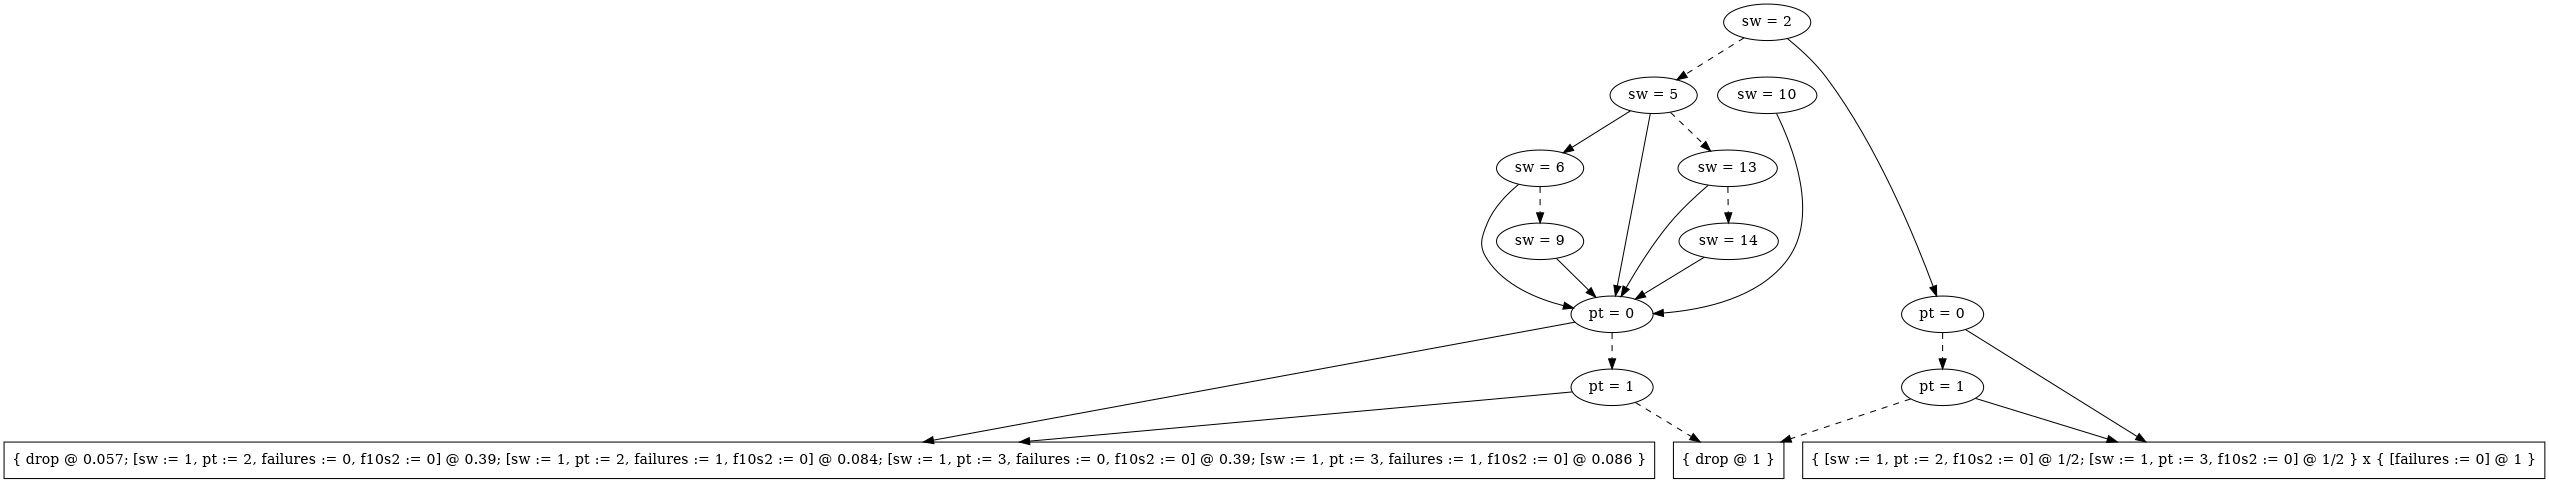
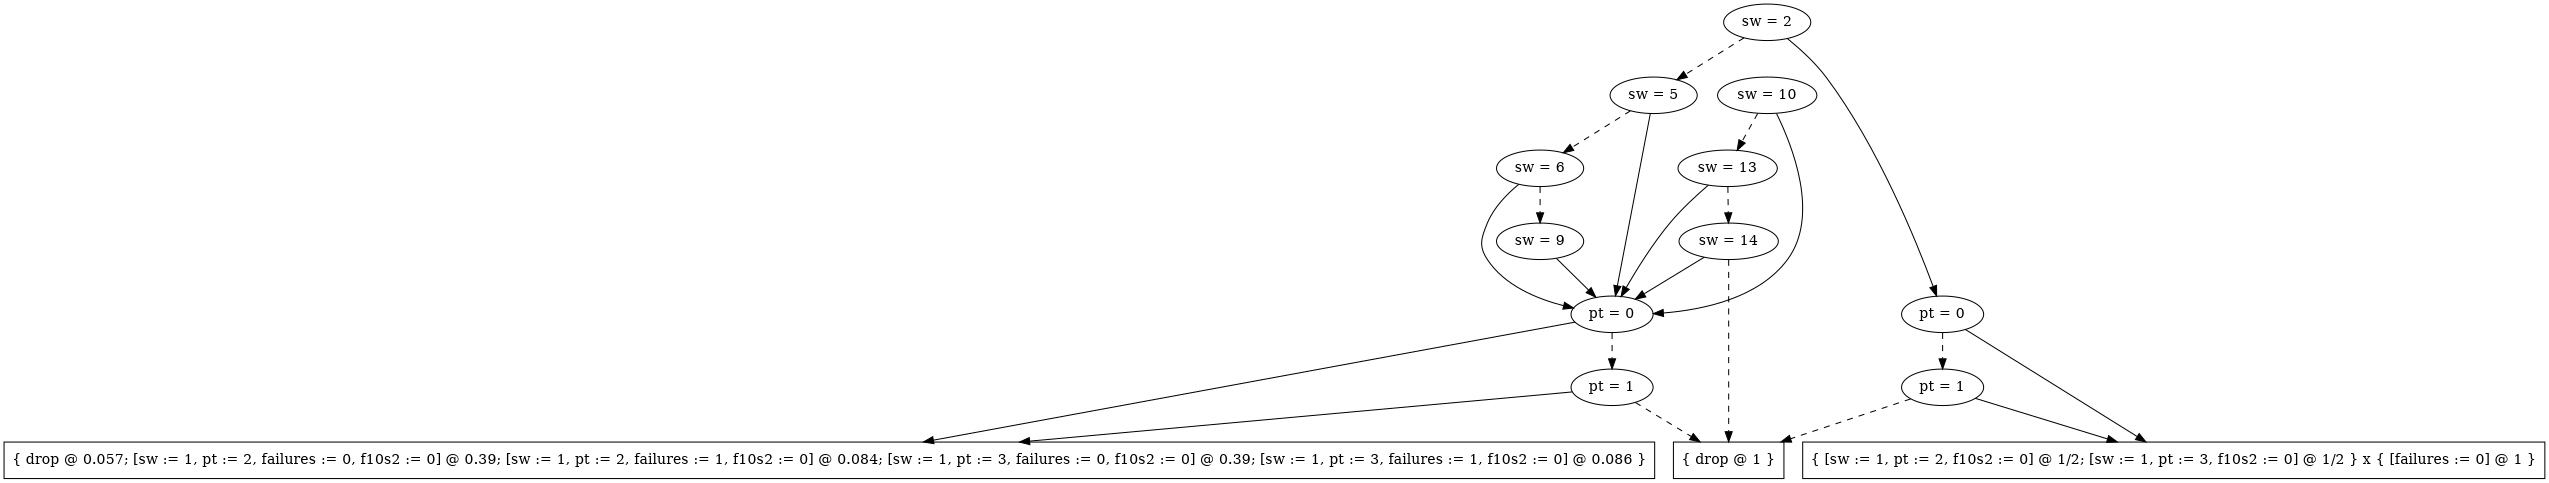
(1687, 128) -> (1750, 127)
(1601, 129) -> (1601, 129)
none -> (1729, 346)
